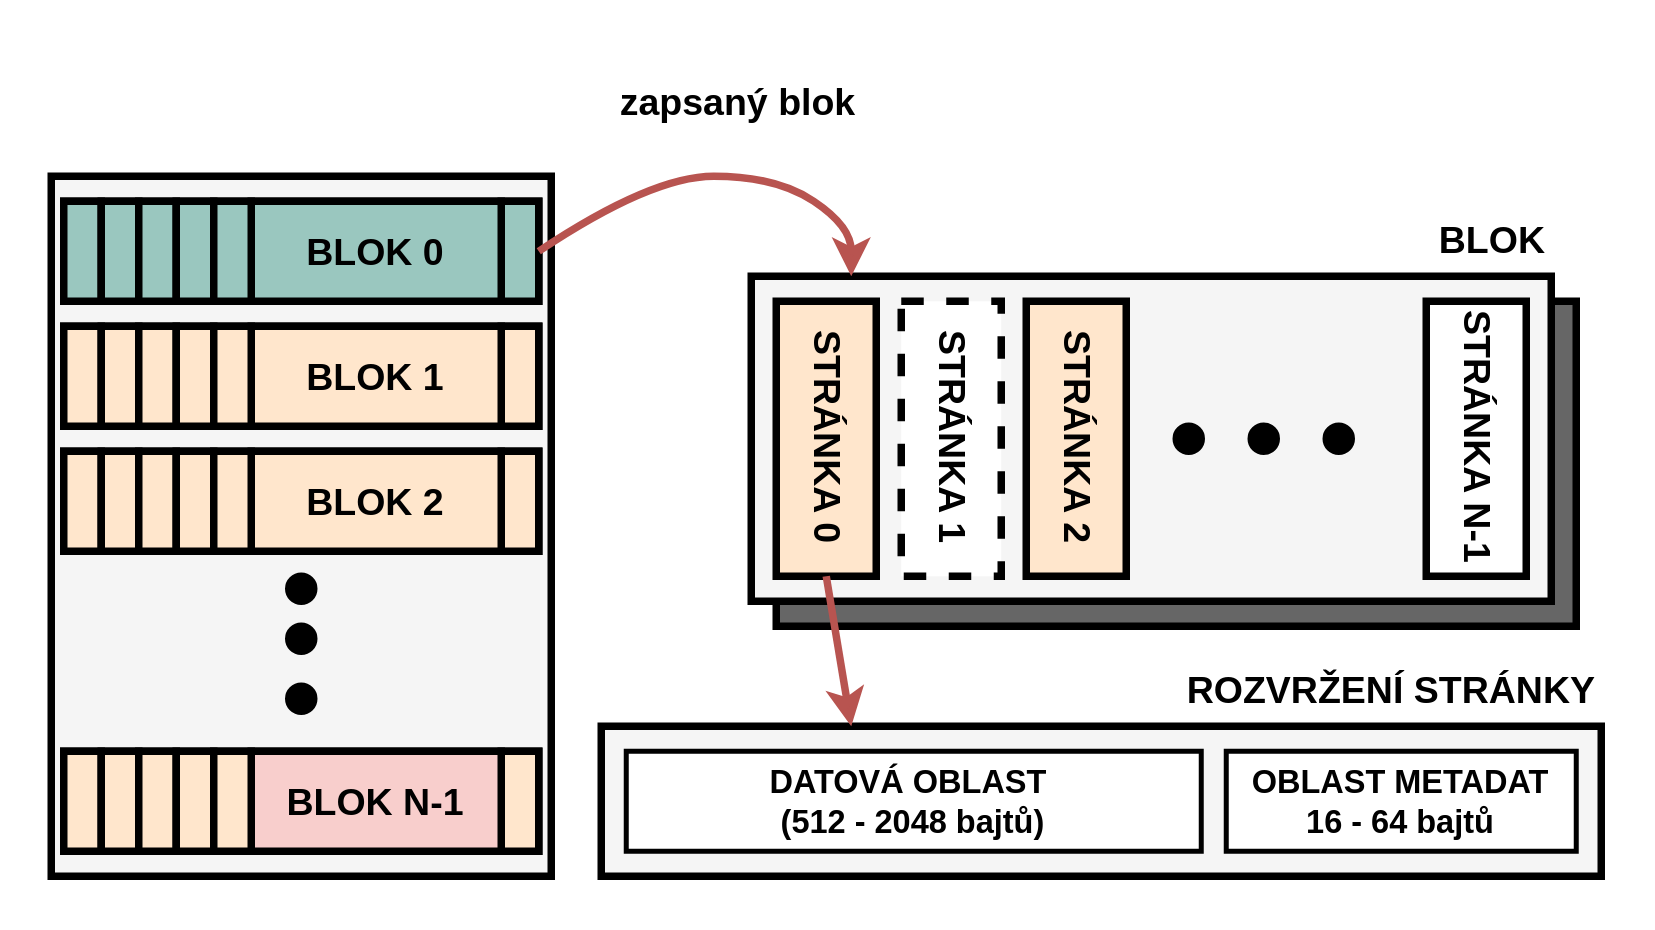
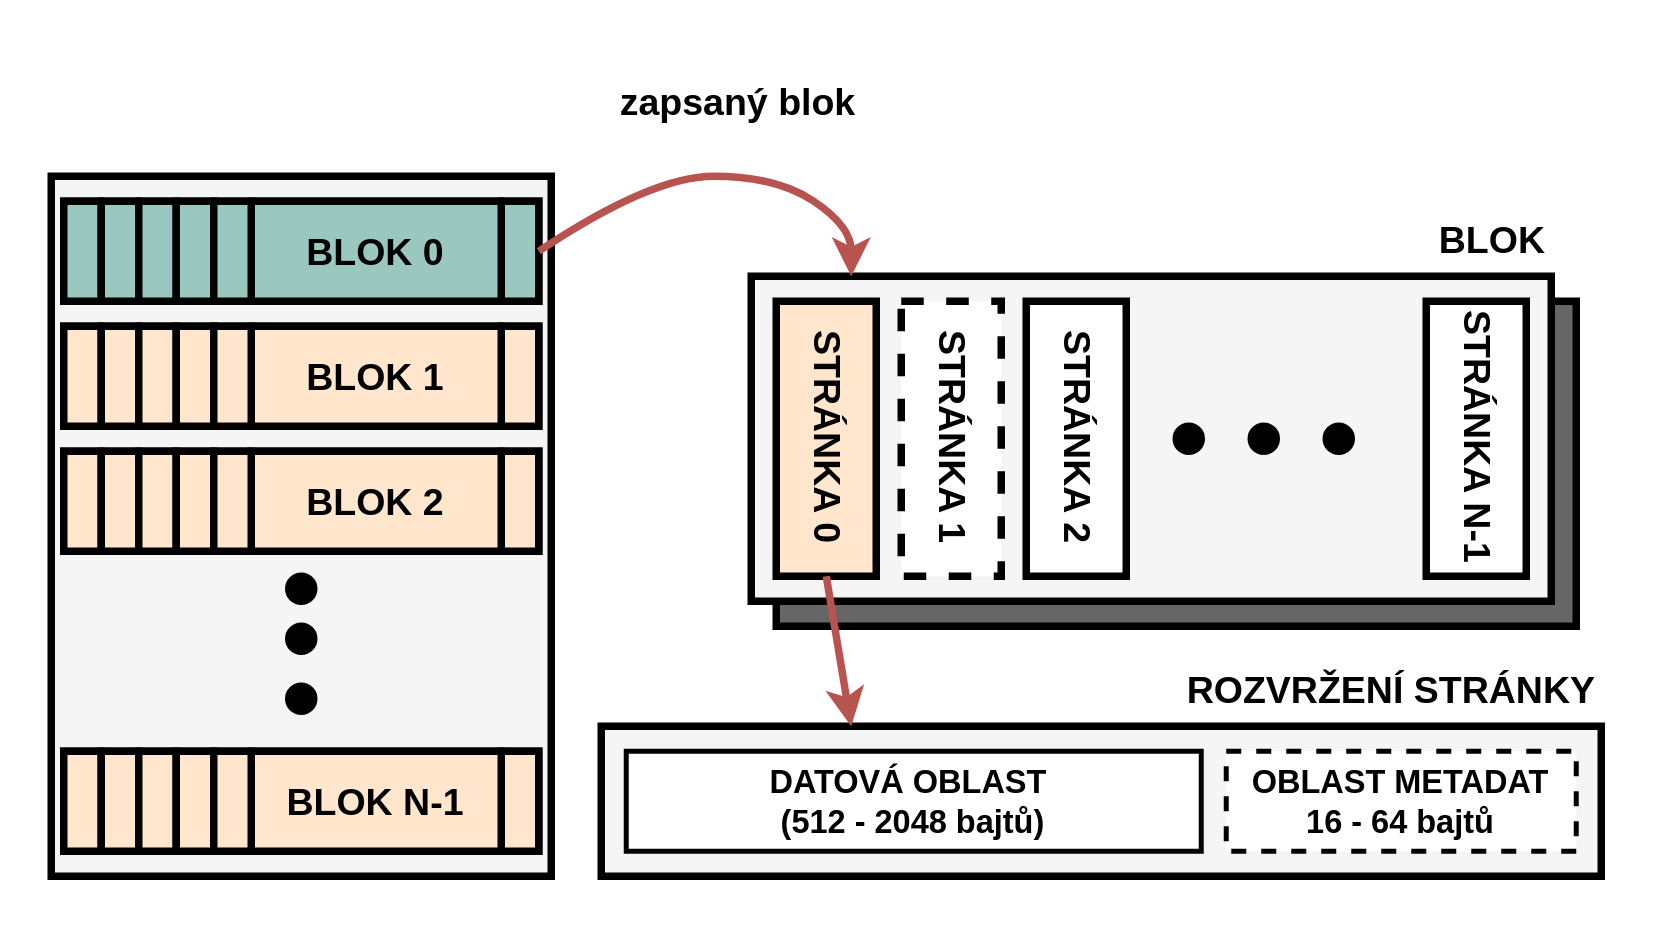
(1076, 439) -> (1076, 439)
(376, 801) -> (376, 801)
(1401, 801) -> (1401, 801)
